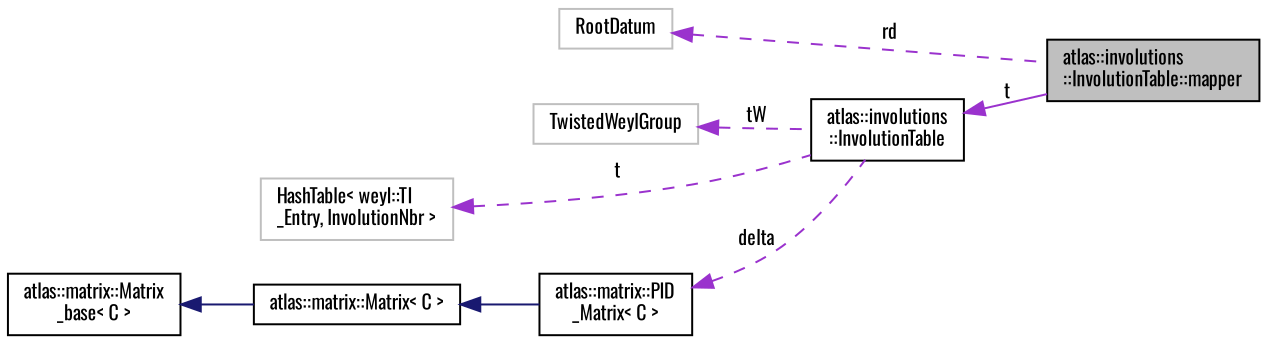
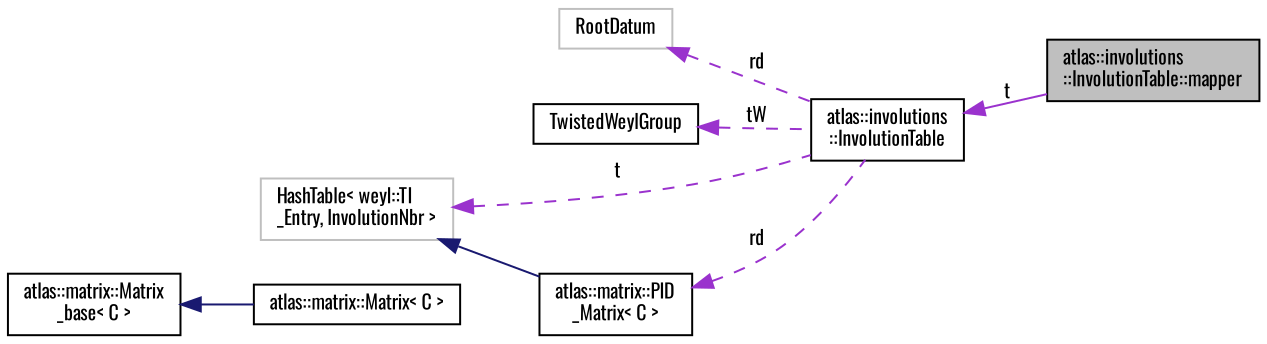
(870, 48) -> (749, 78)
(616, 124) -> (616, 124)
(755, 240) -> (755, 240)
(510, 304) -> (499, 261)
